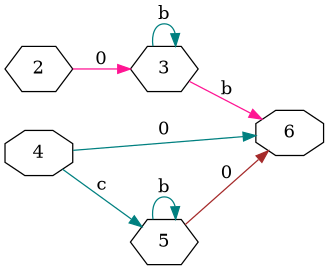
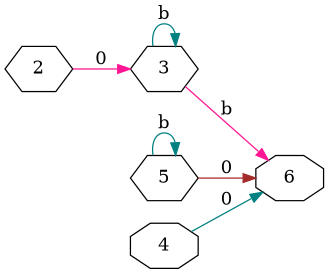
(97, 194) -> none
